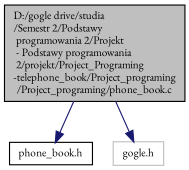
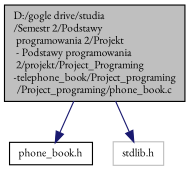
(138, 154) -> (138, 154)
